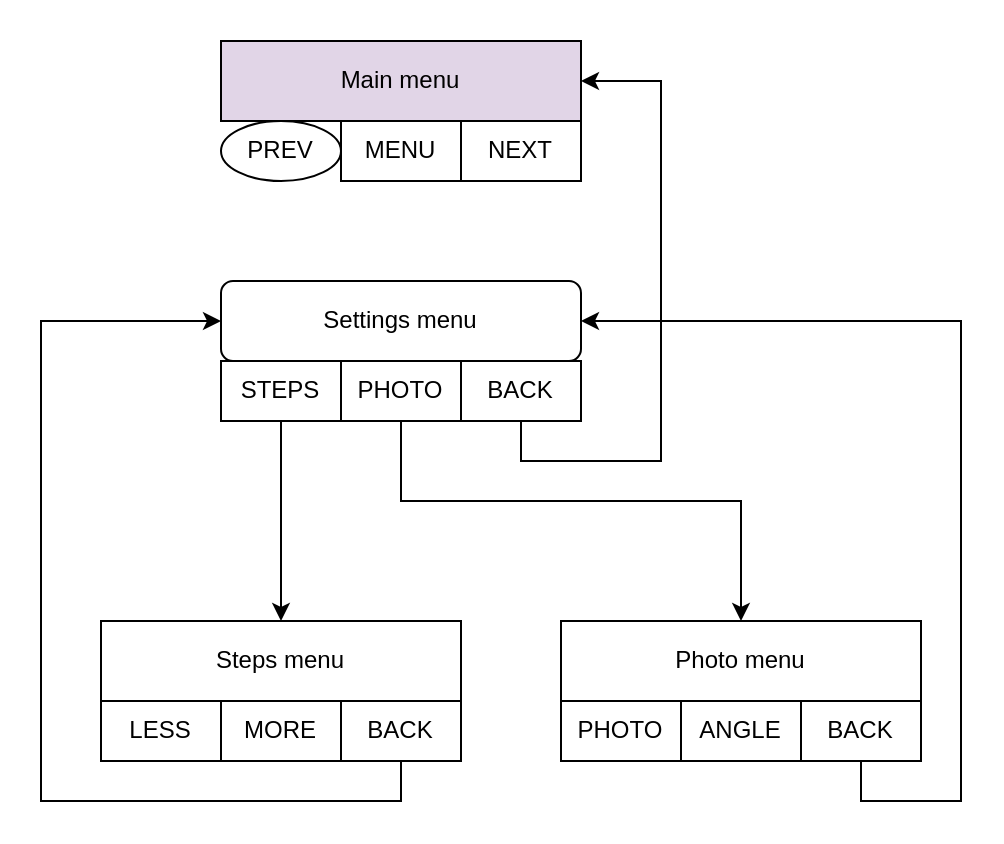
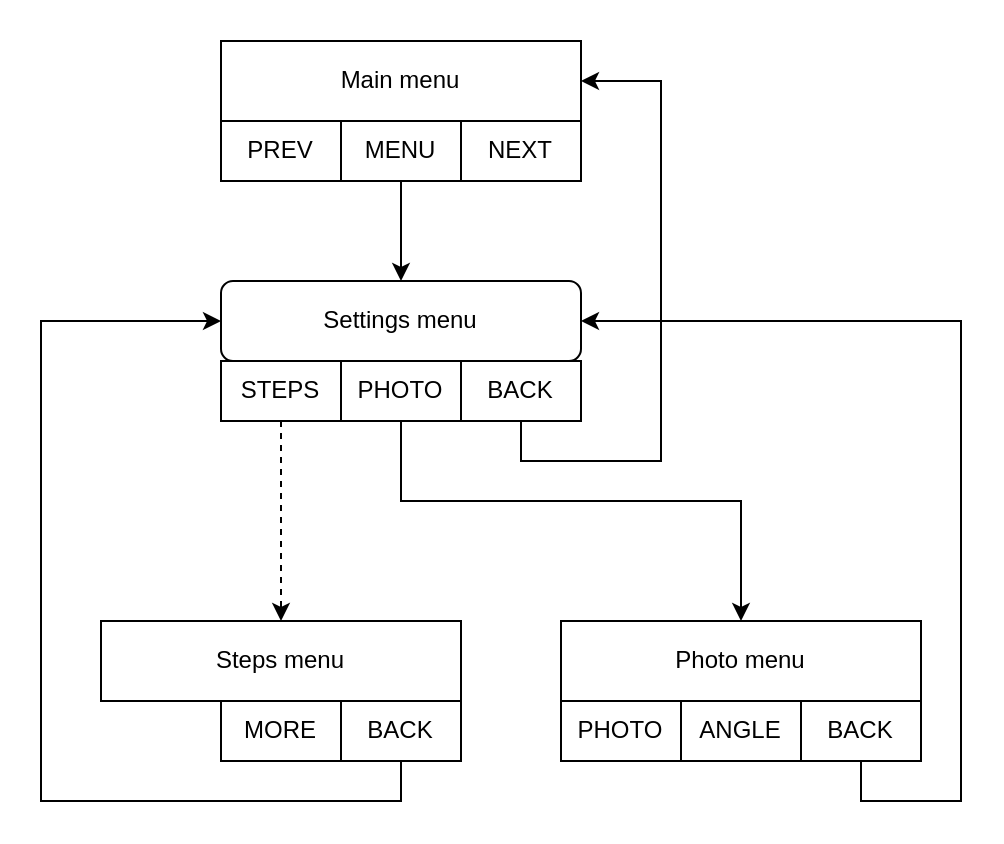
(401, 81) -> (401, 81)
(281, 151) -> (281, 151)
none -> (401, 224)
(281, 513) -> (281, 513)
(161, 731) -> none
